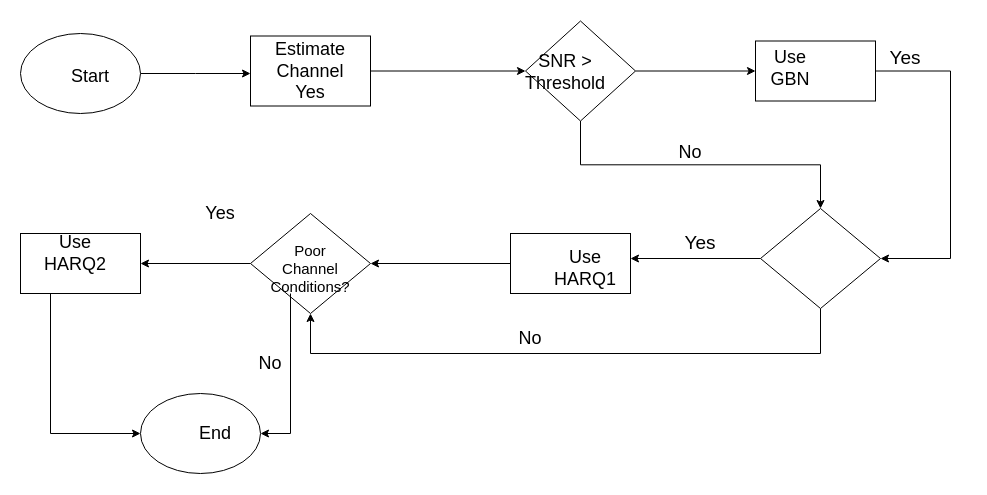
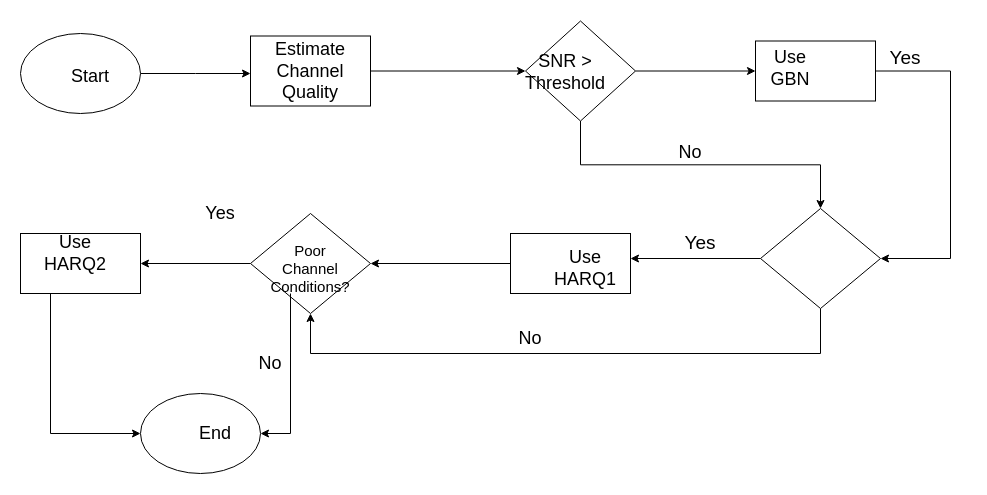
(311, 72) -> (311, 72)
